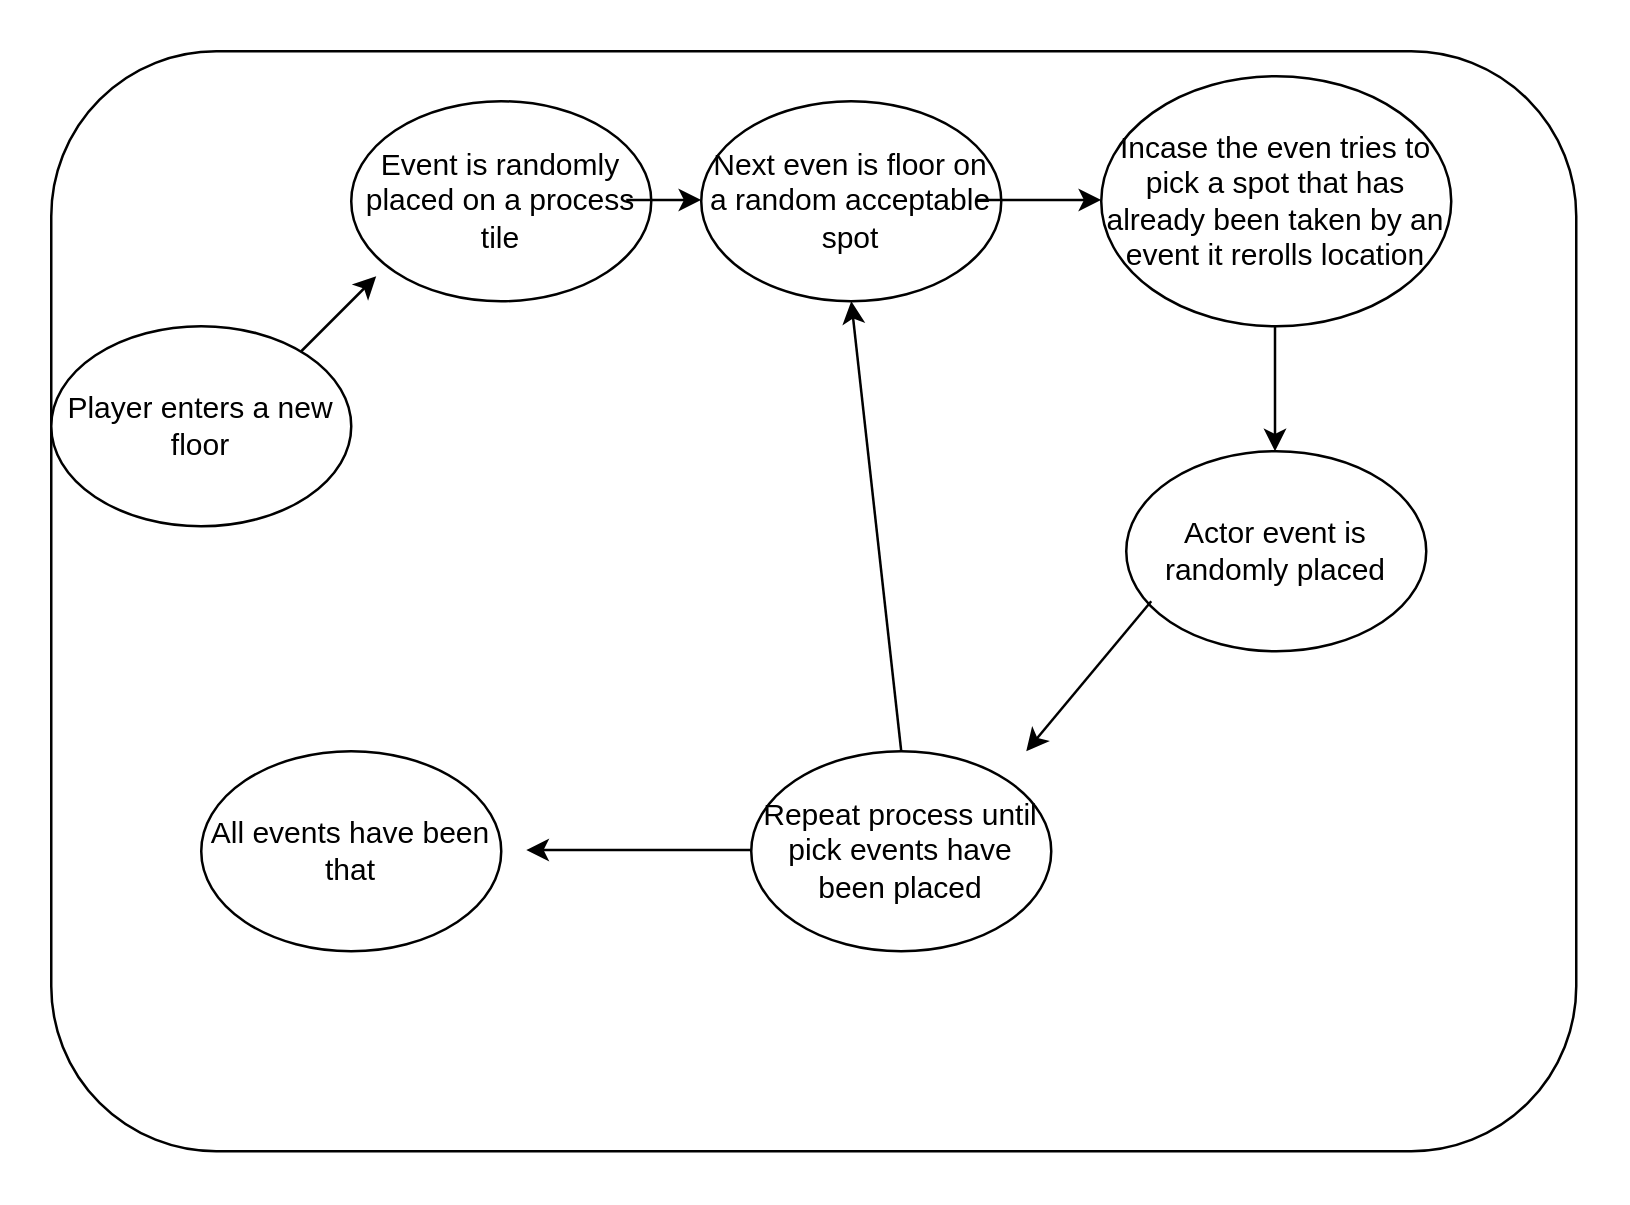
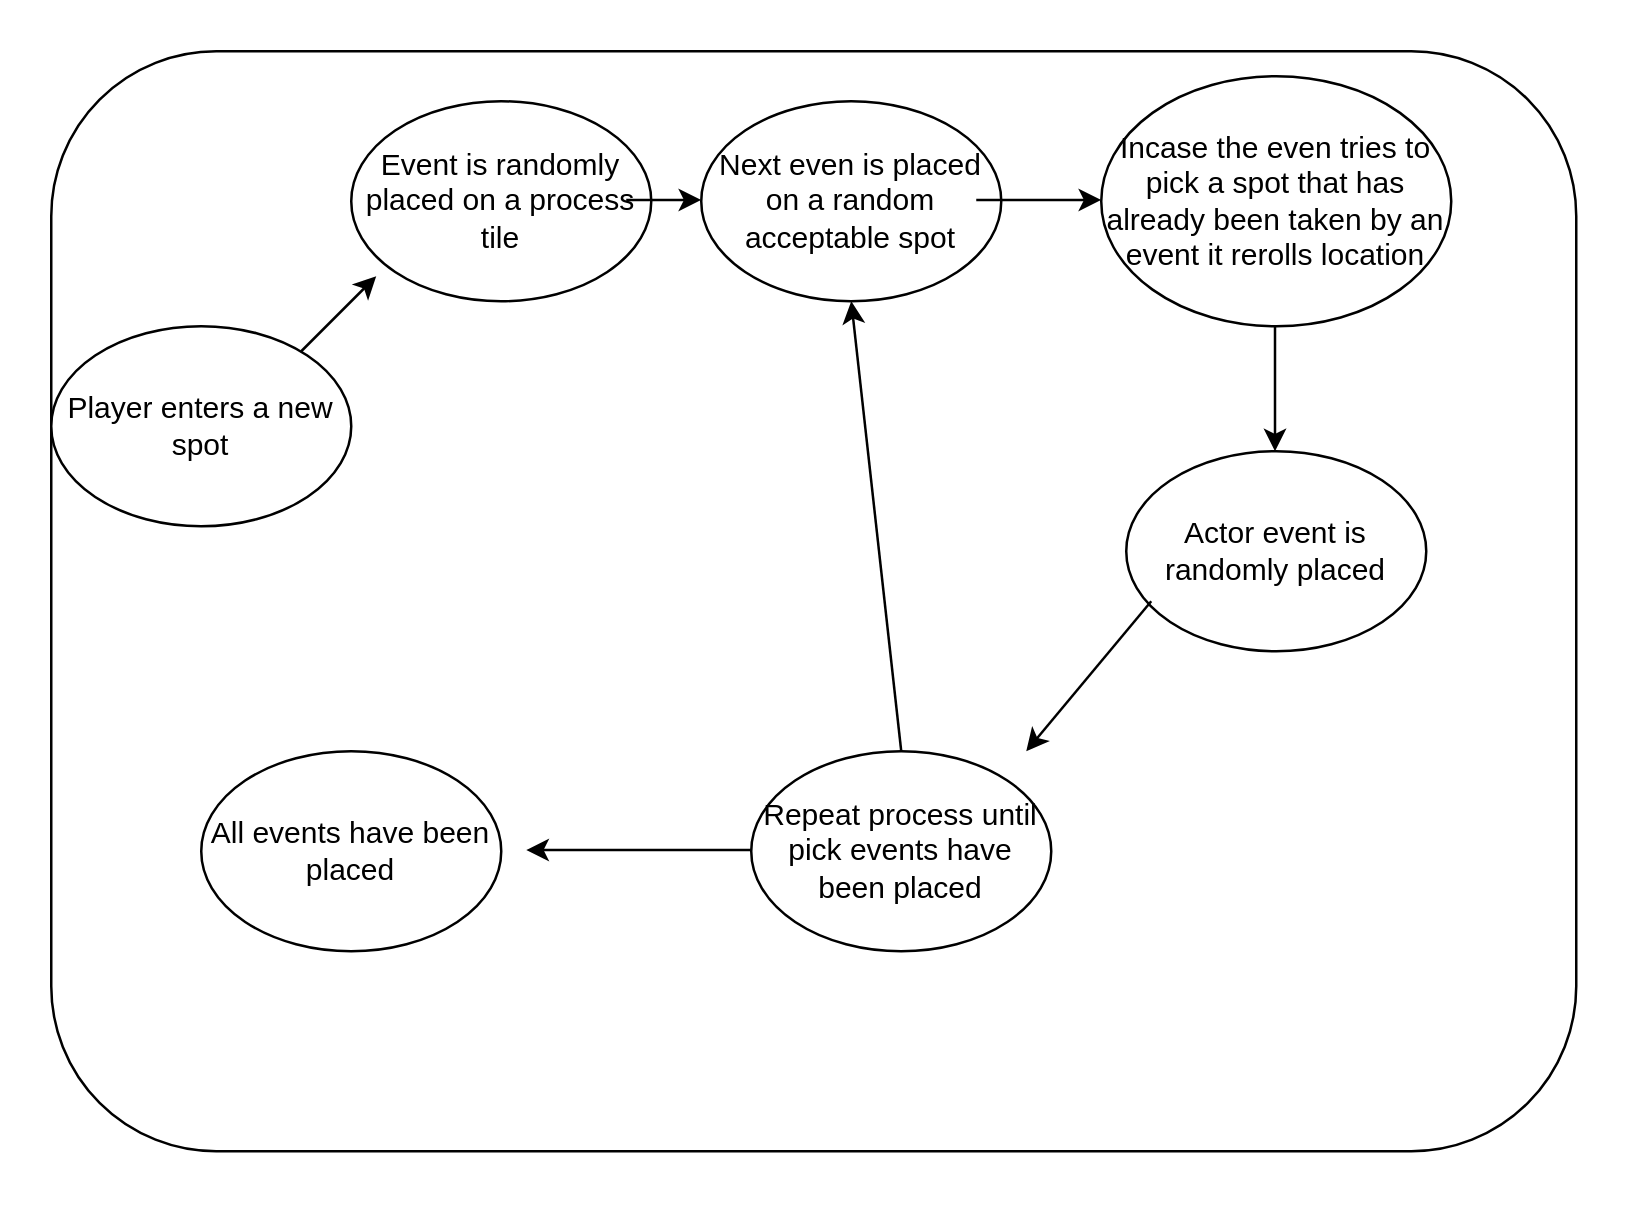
(851, 201) -> (851, 201)
(201, 426) -> (201, 426)
(351, 851) -> (351, 851)
